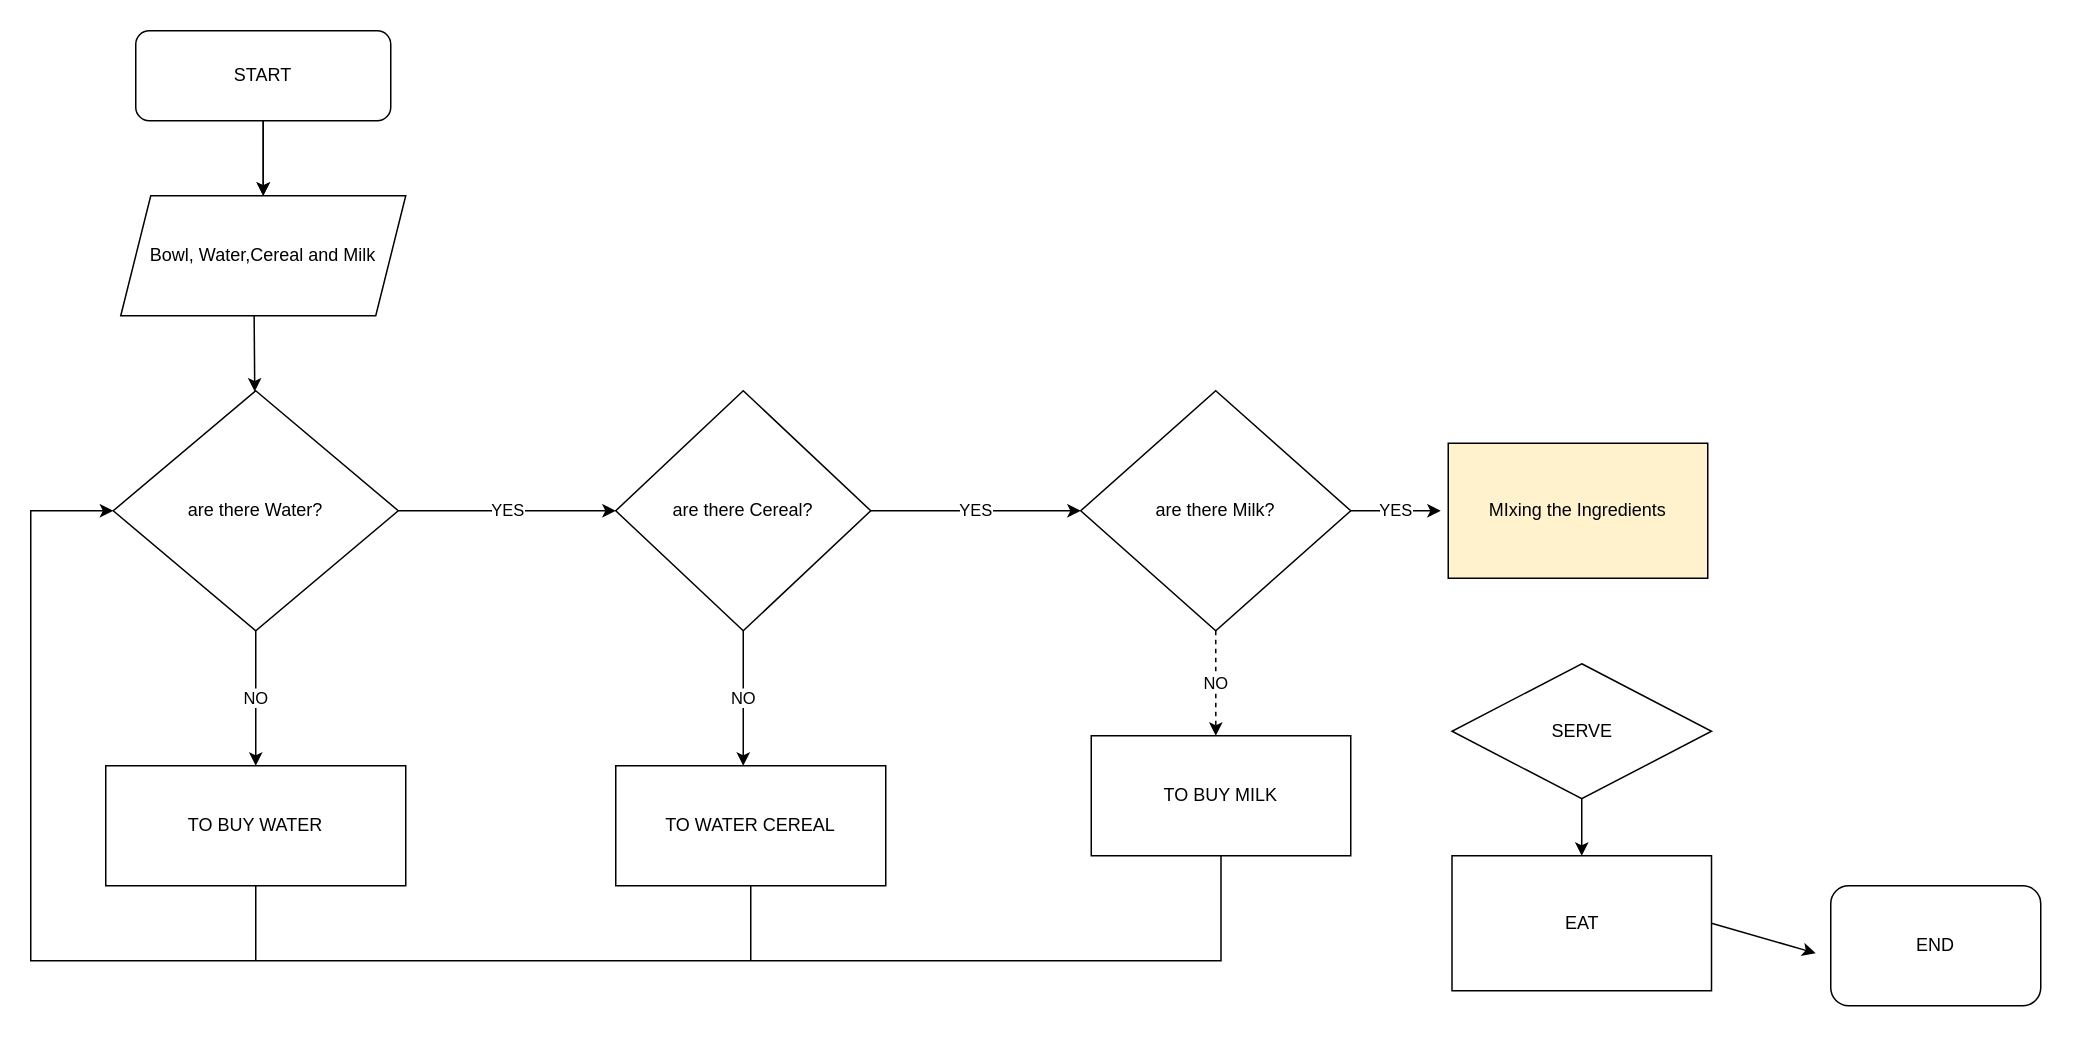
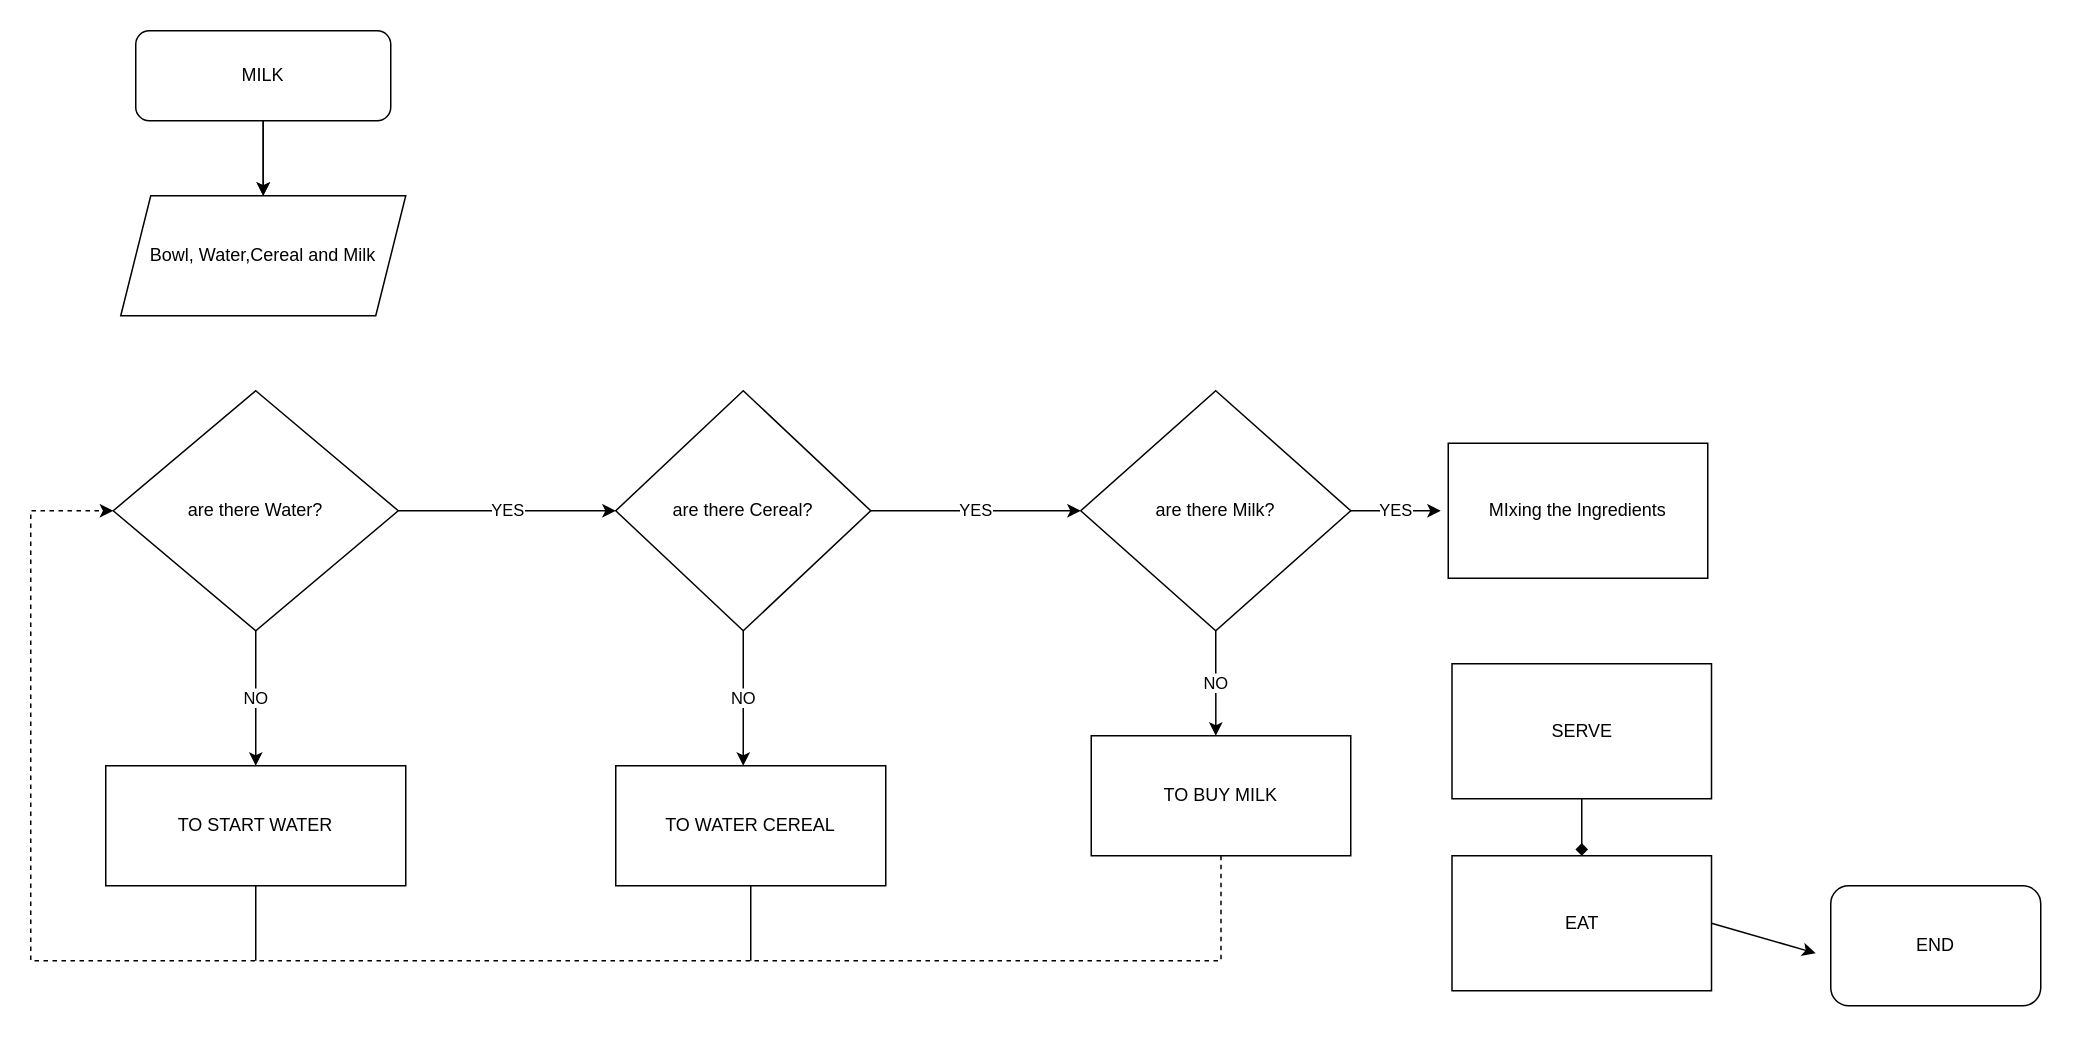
(263, 76) -> (263, 76)
(254, 349) -> none
(1578, 511) -> (1578, 511)
(1216, 653) -> (1216, 653)
(1582, 731) -> (1582, 731)
(256, 826) -> (256, 826)
(1582, 844) -> (1582, 843)
(417, 961) -> (417, 961)
